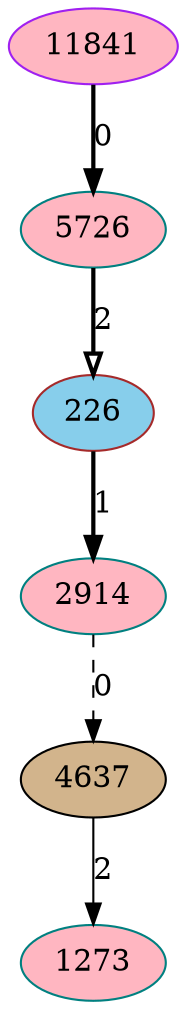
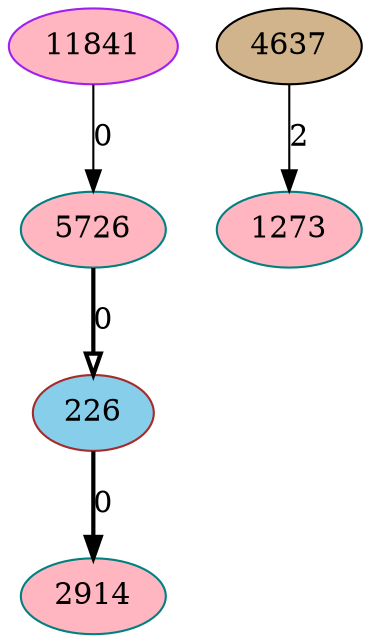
(93, 127) -> (93, 127)
(104, 321) -> (104, 321)
(104, 505) -> (104, 505)
(93, 677) -> none
